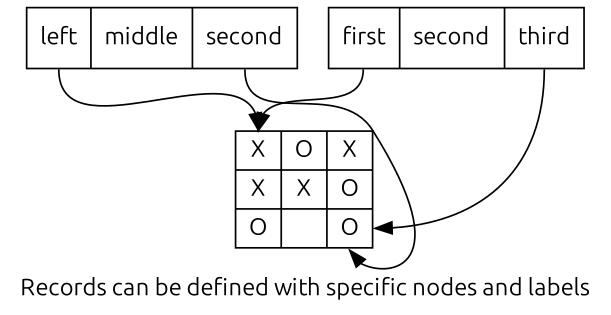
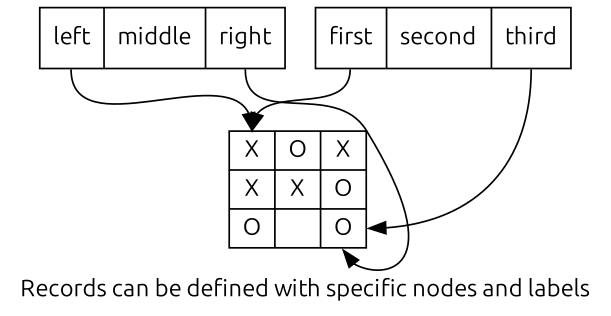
(245, 37) -> (245, 37)
